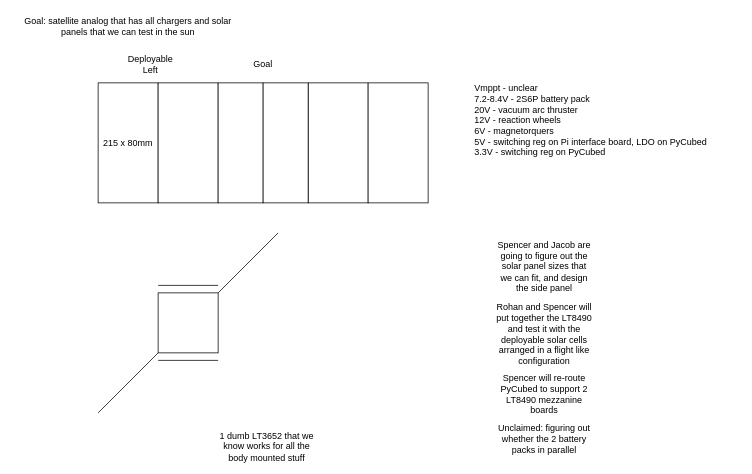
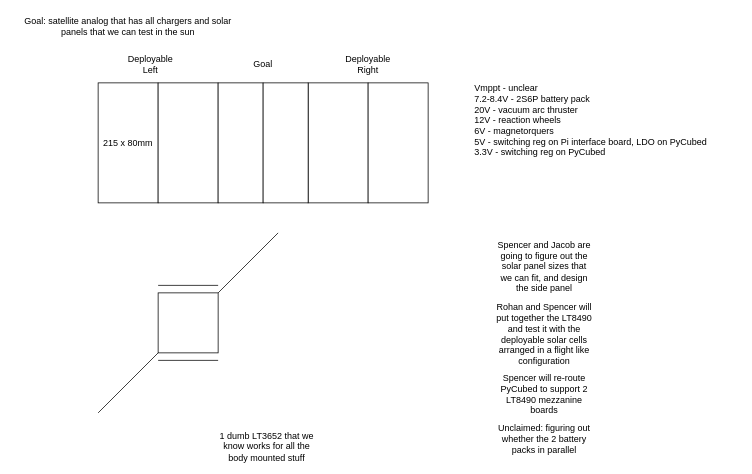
none -> (368, 64)
